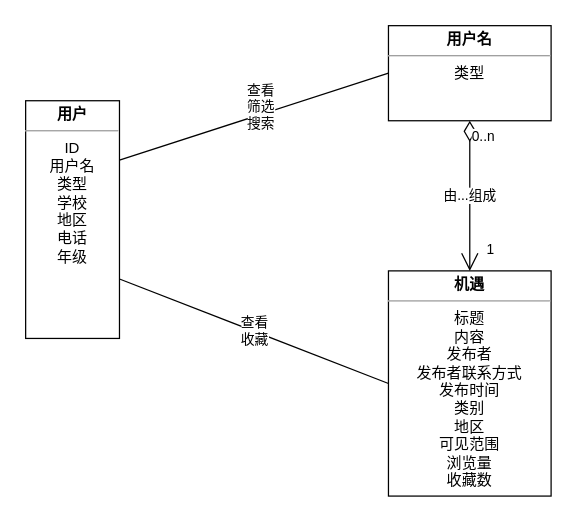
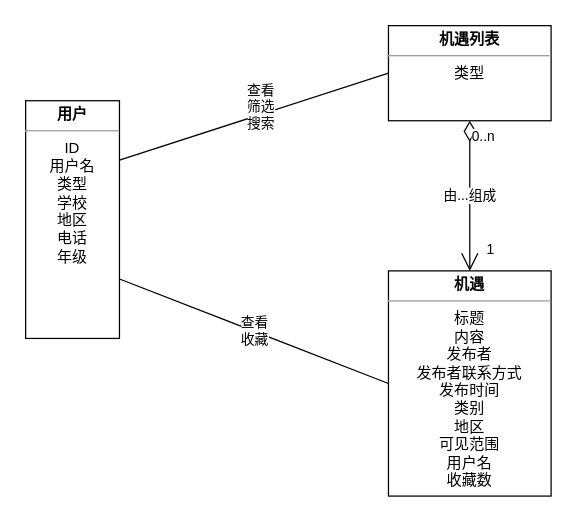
(411, 44) -> (418, 44)
(441, 370) -> (441, 370)
